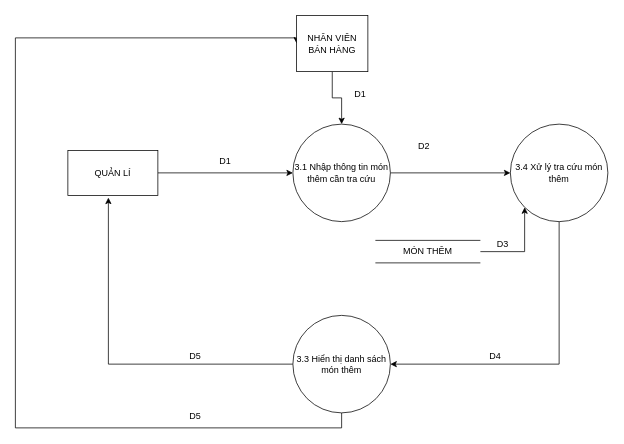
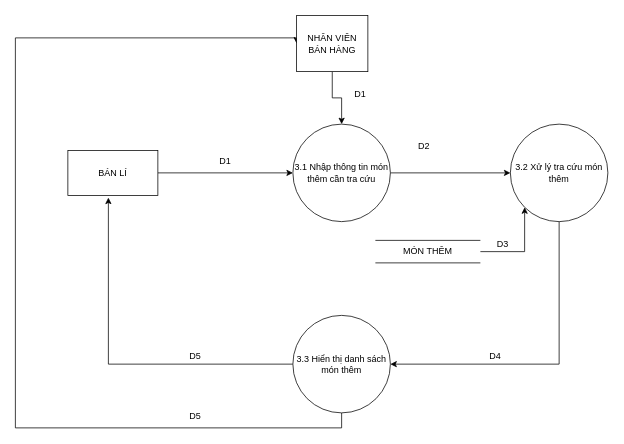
(113, 173) -> (113, 173)
(559, 173) -> (559, 173)
